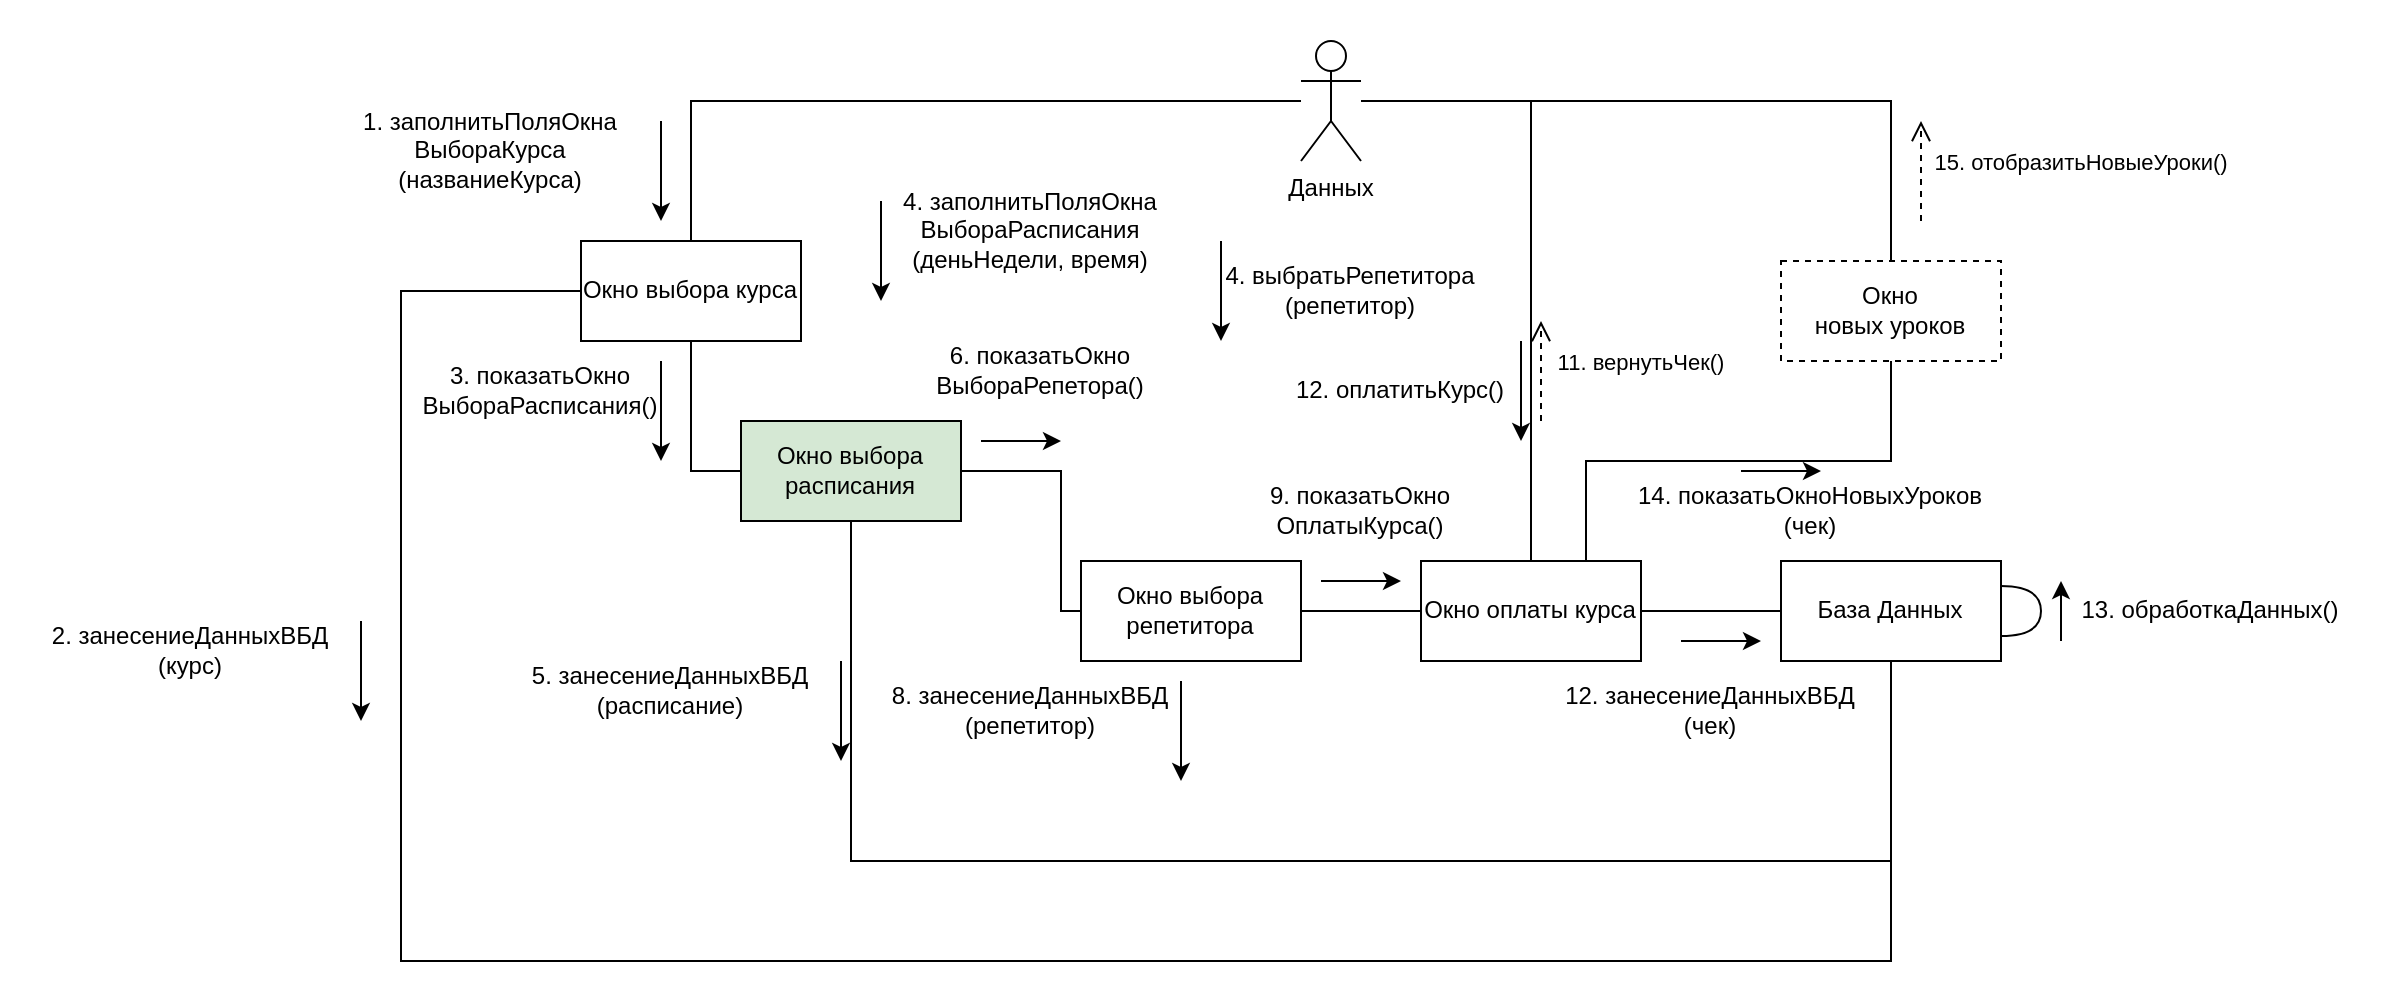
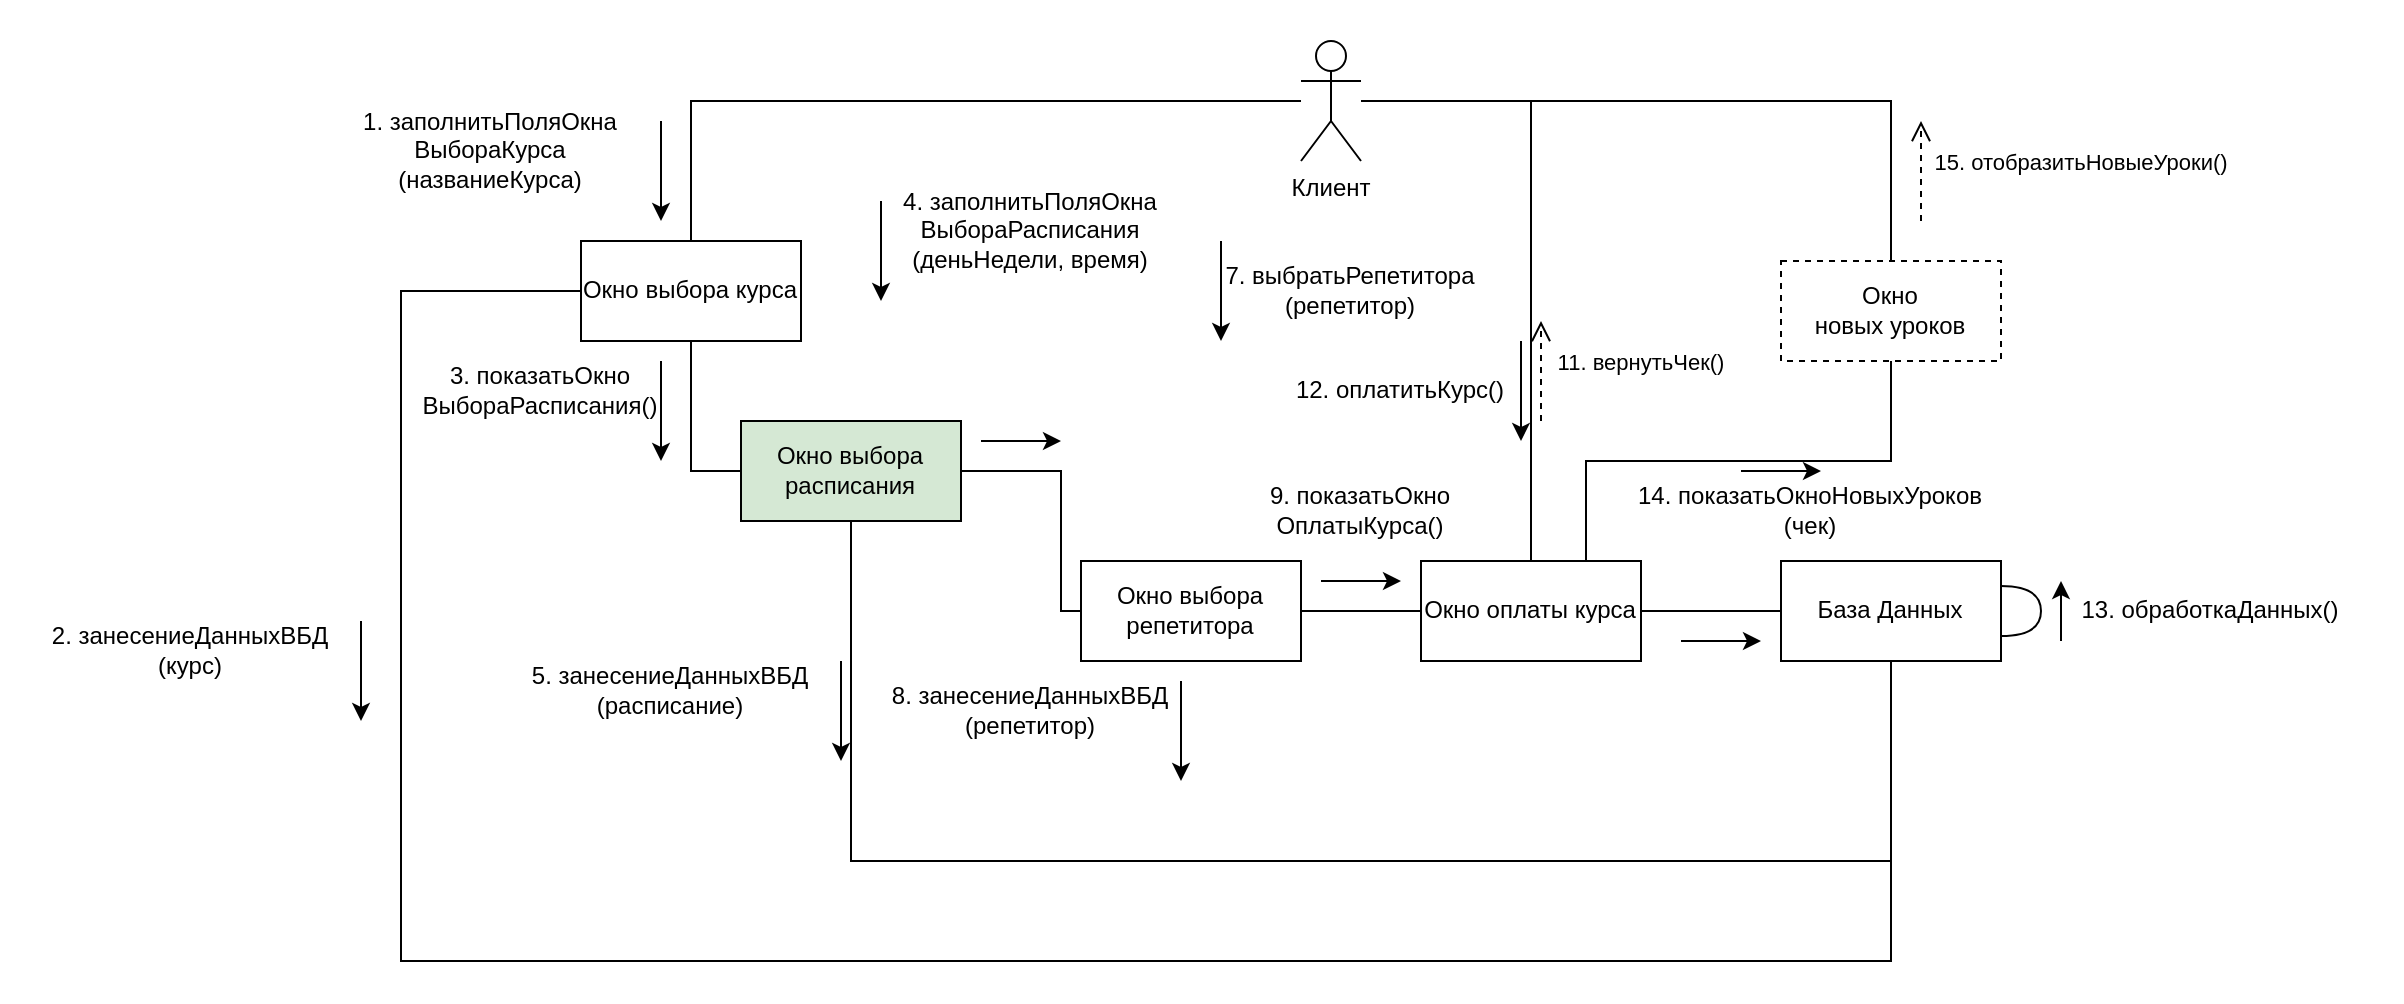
(1332, 189) -> (1332, 189)
(1351, 291) -> (1351, 291)
(1041, 371) -> none
(1711, 711) -> none
